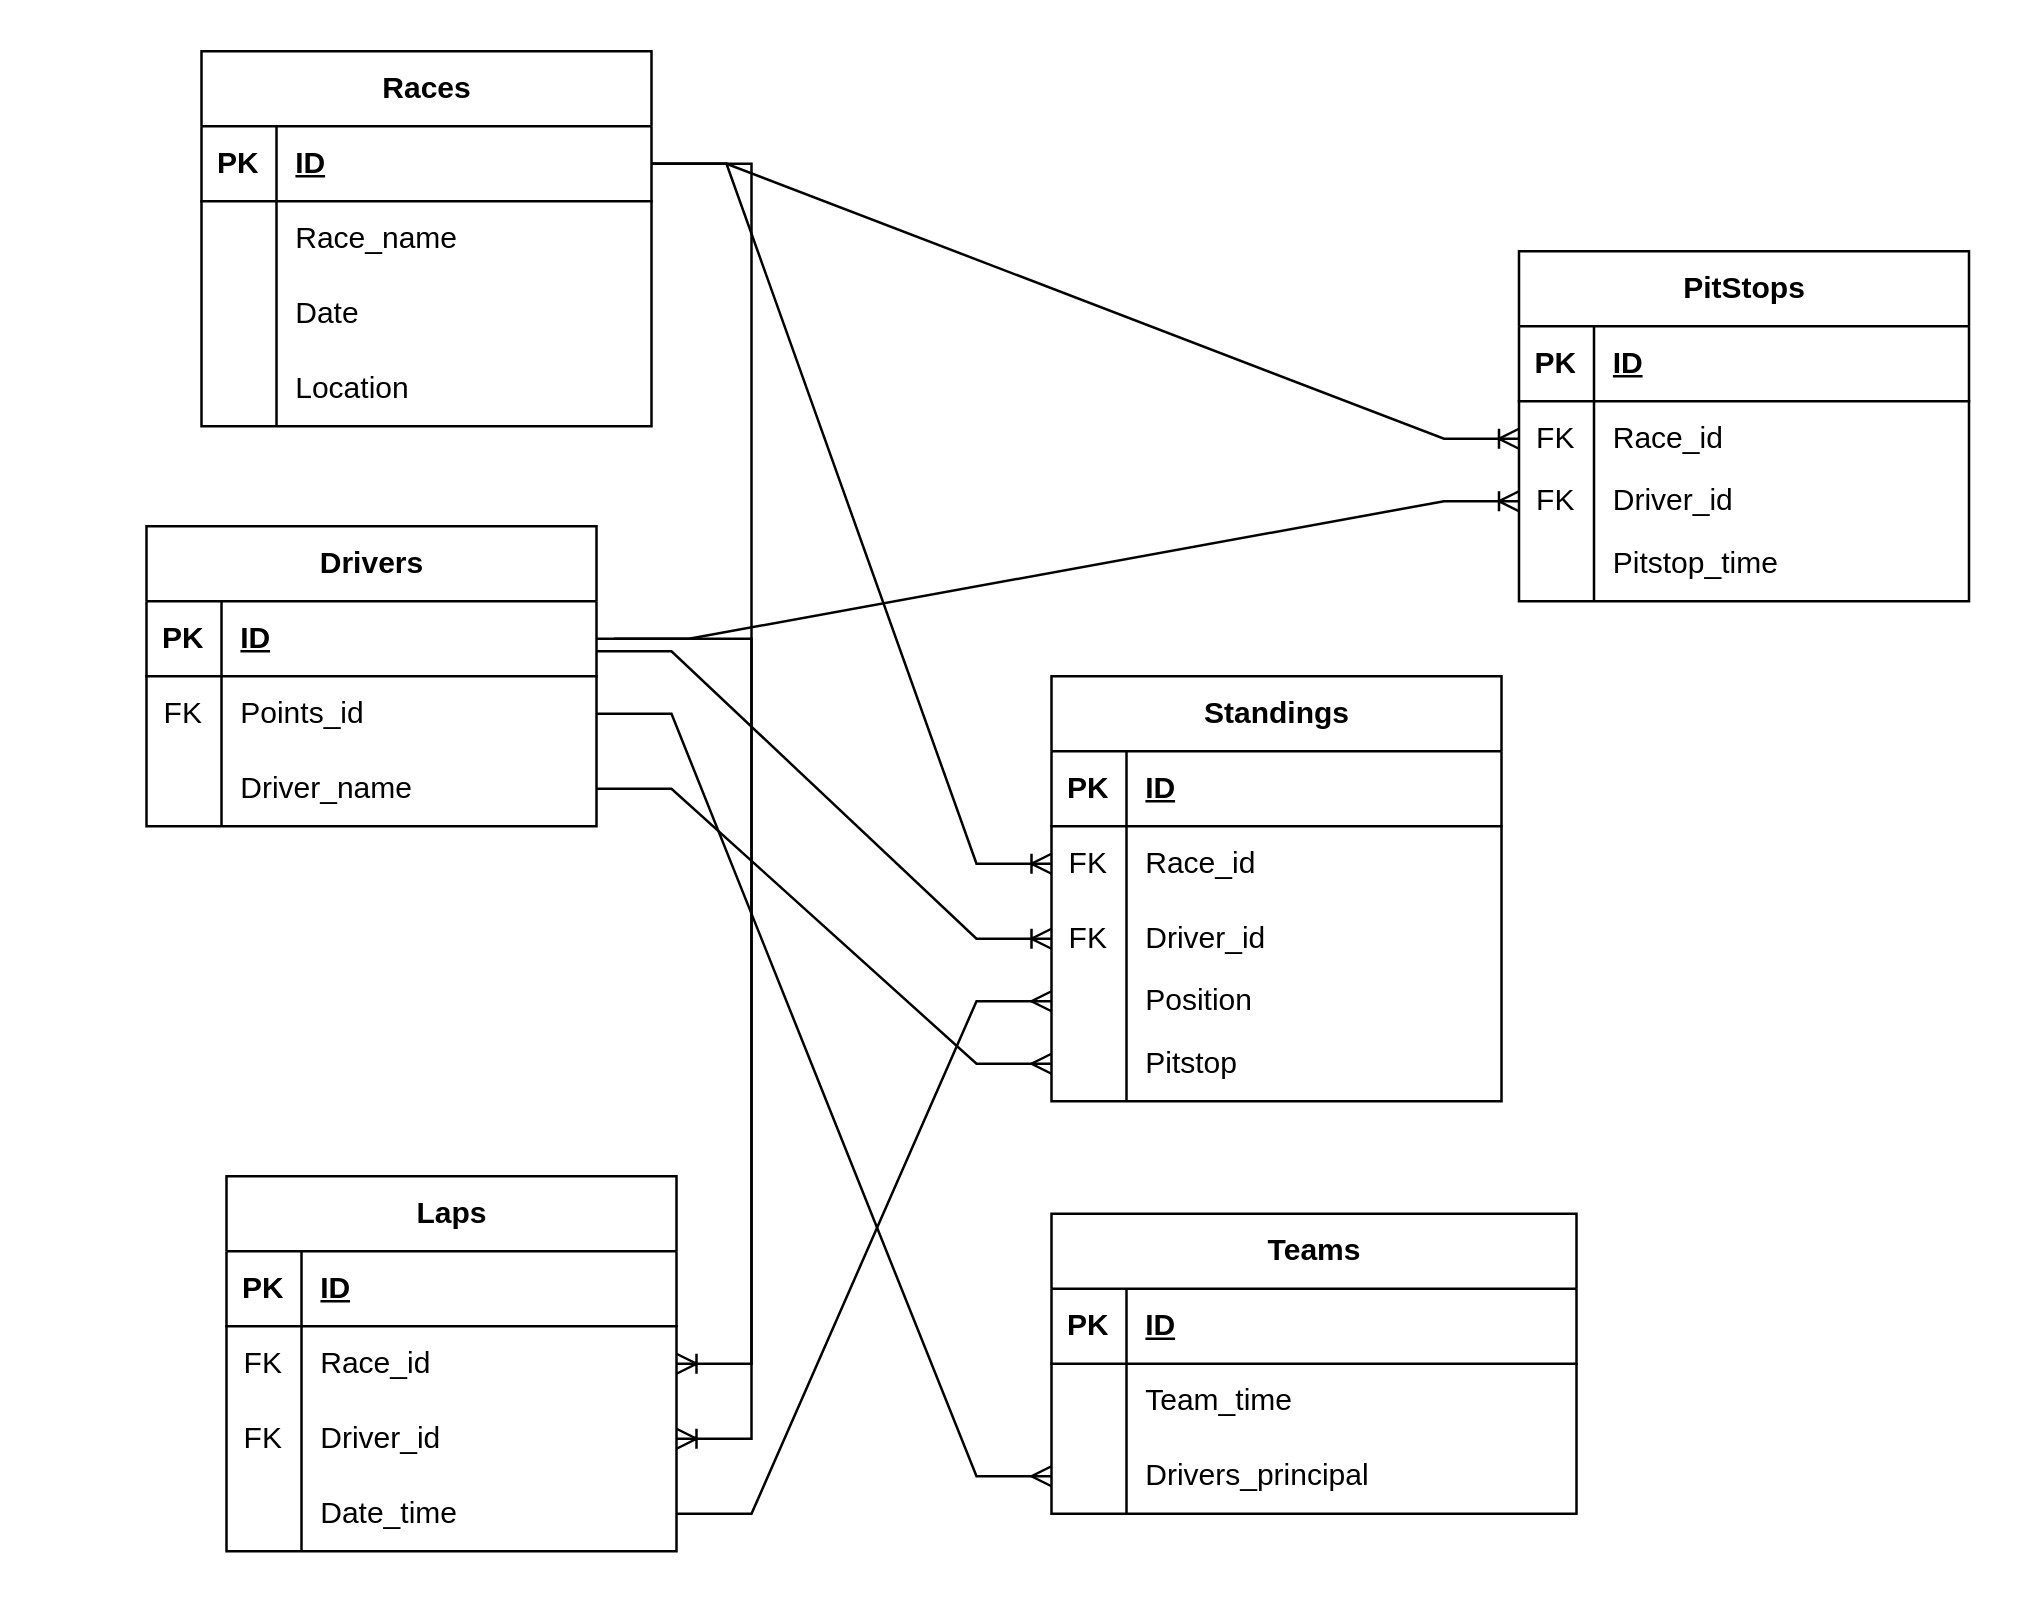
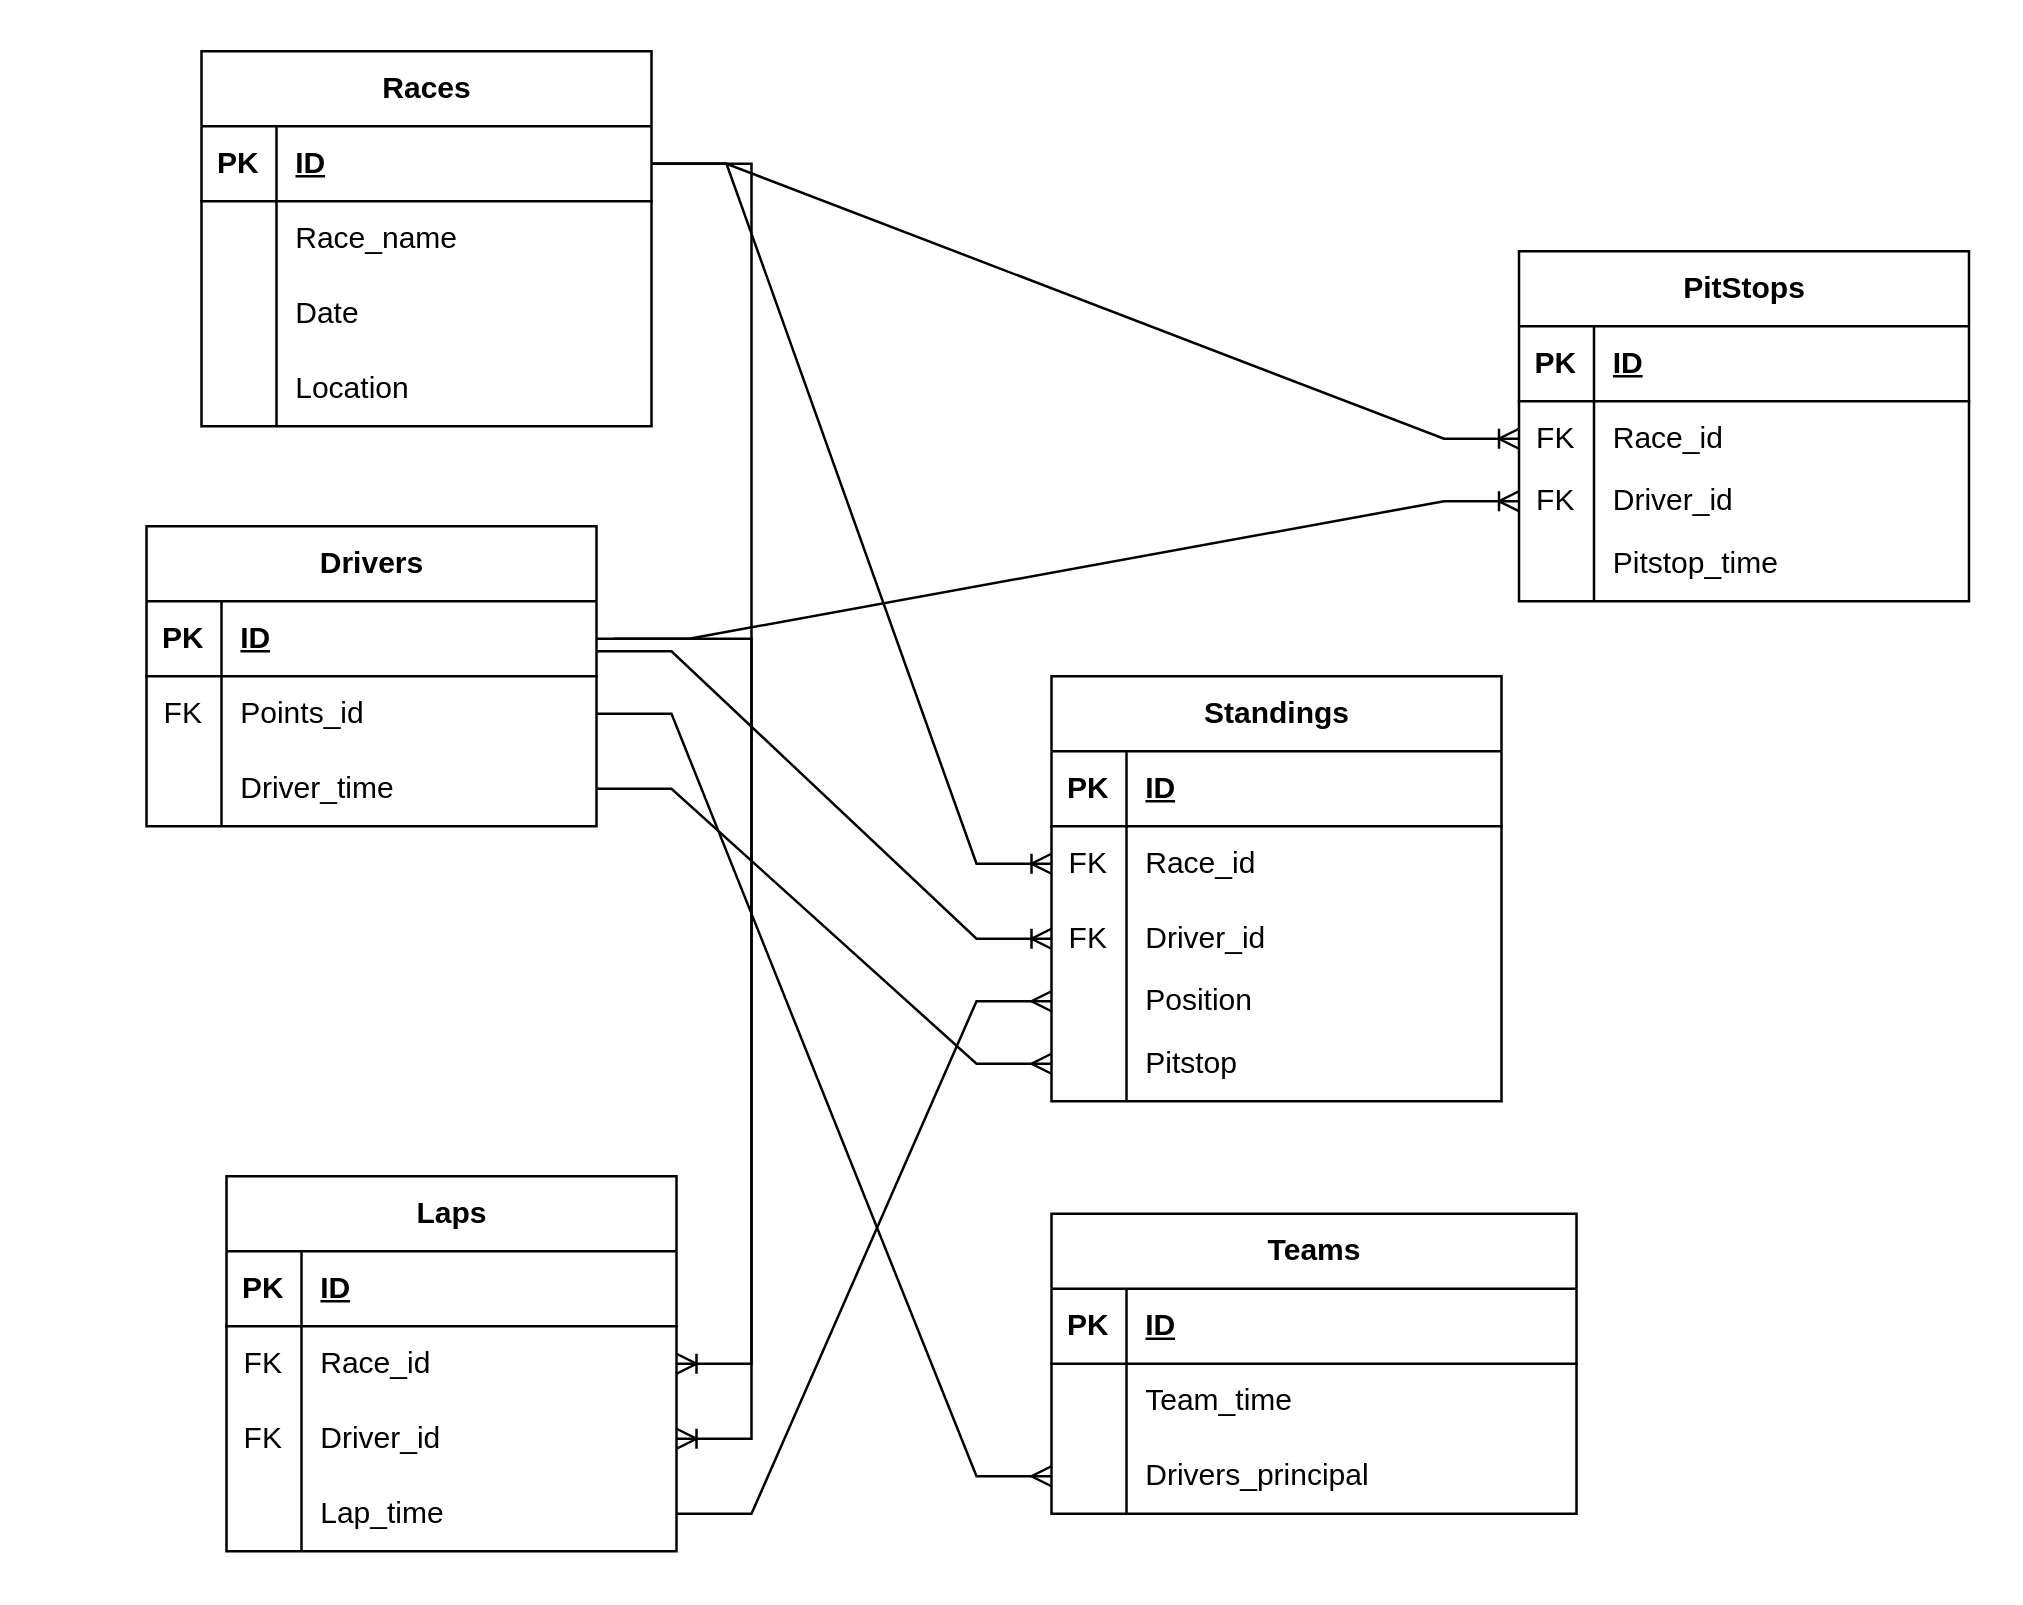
(330, 789) -> (326, 789)
(393, 1514) -> (385, 1514)
